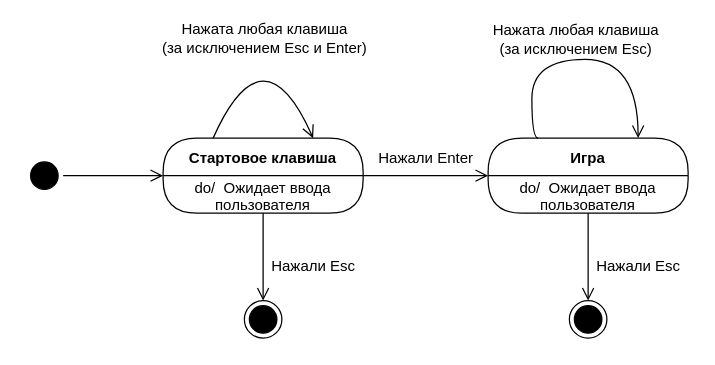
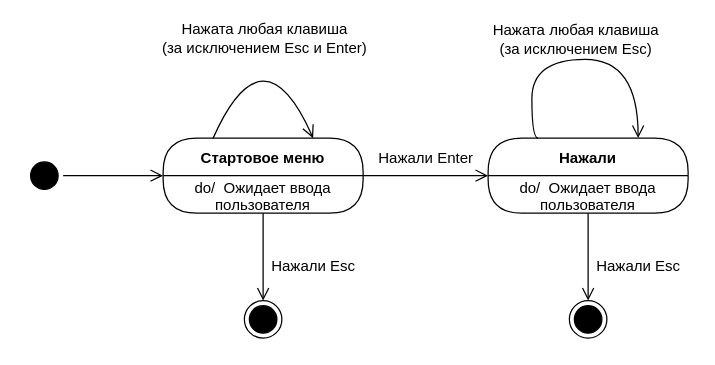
(263, 158) -> (263, 158)
(588, 158) -> (588, 158)
